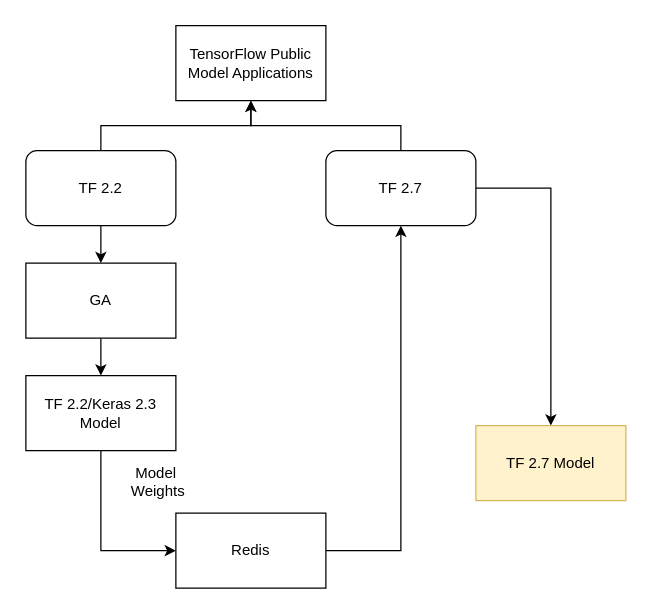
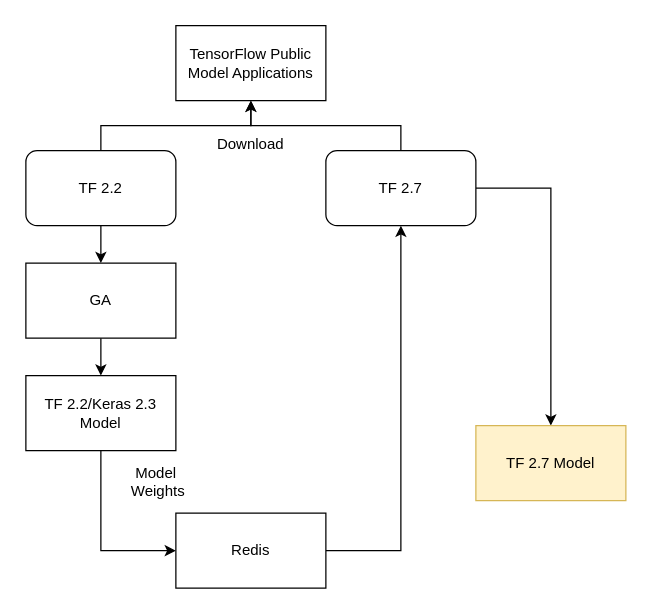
none -> (251, 144)
